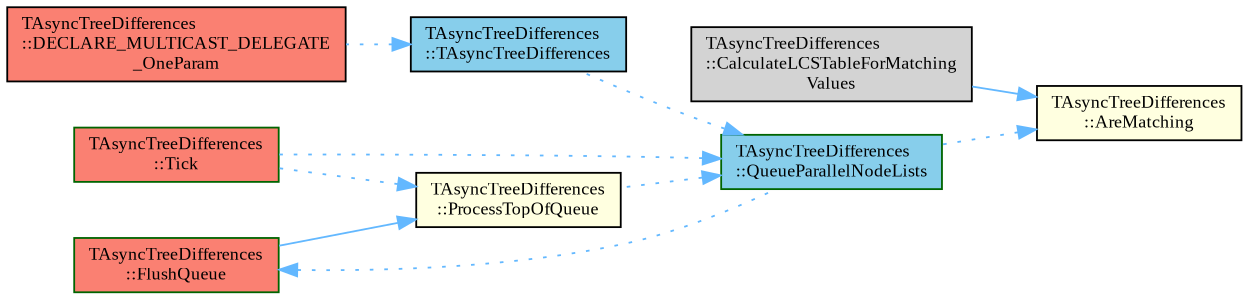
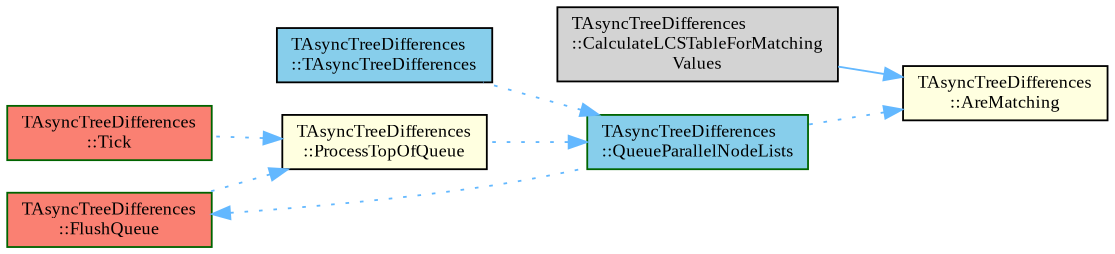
(176, 44) -> none
(491, 155) -> none
(339, 234) -> (238, 184)
